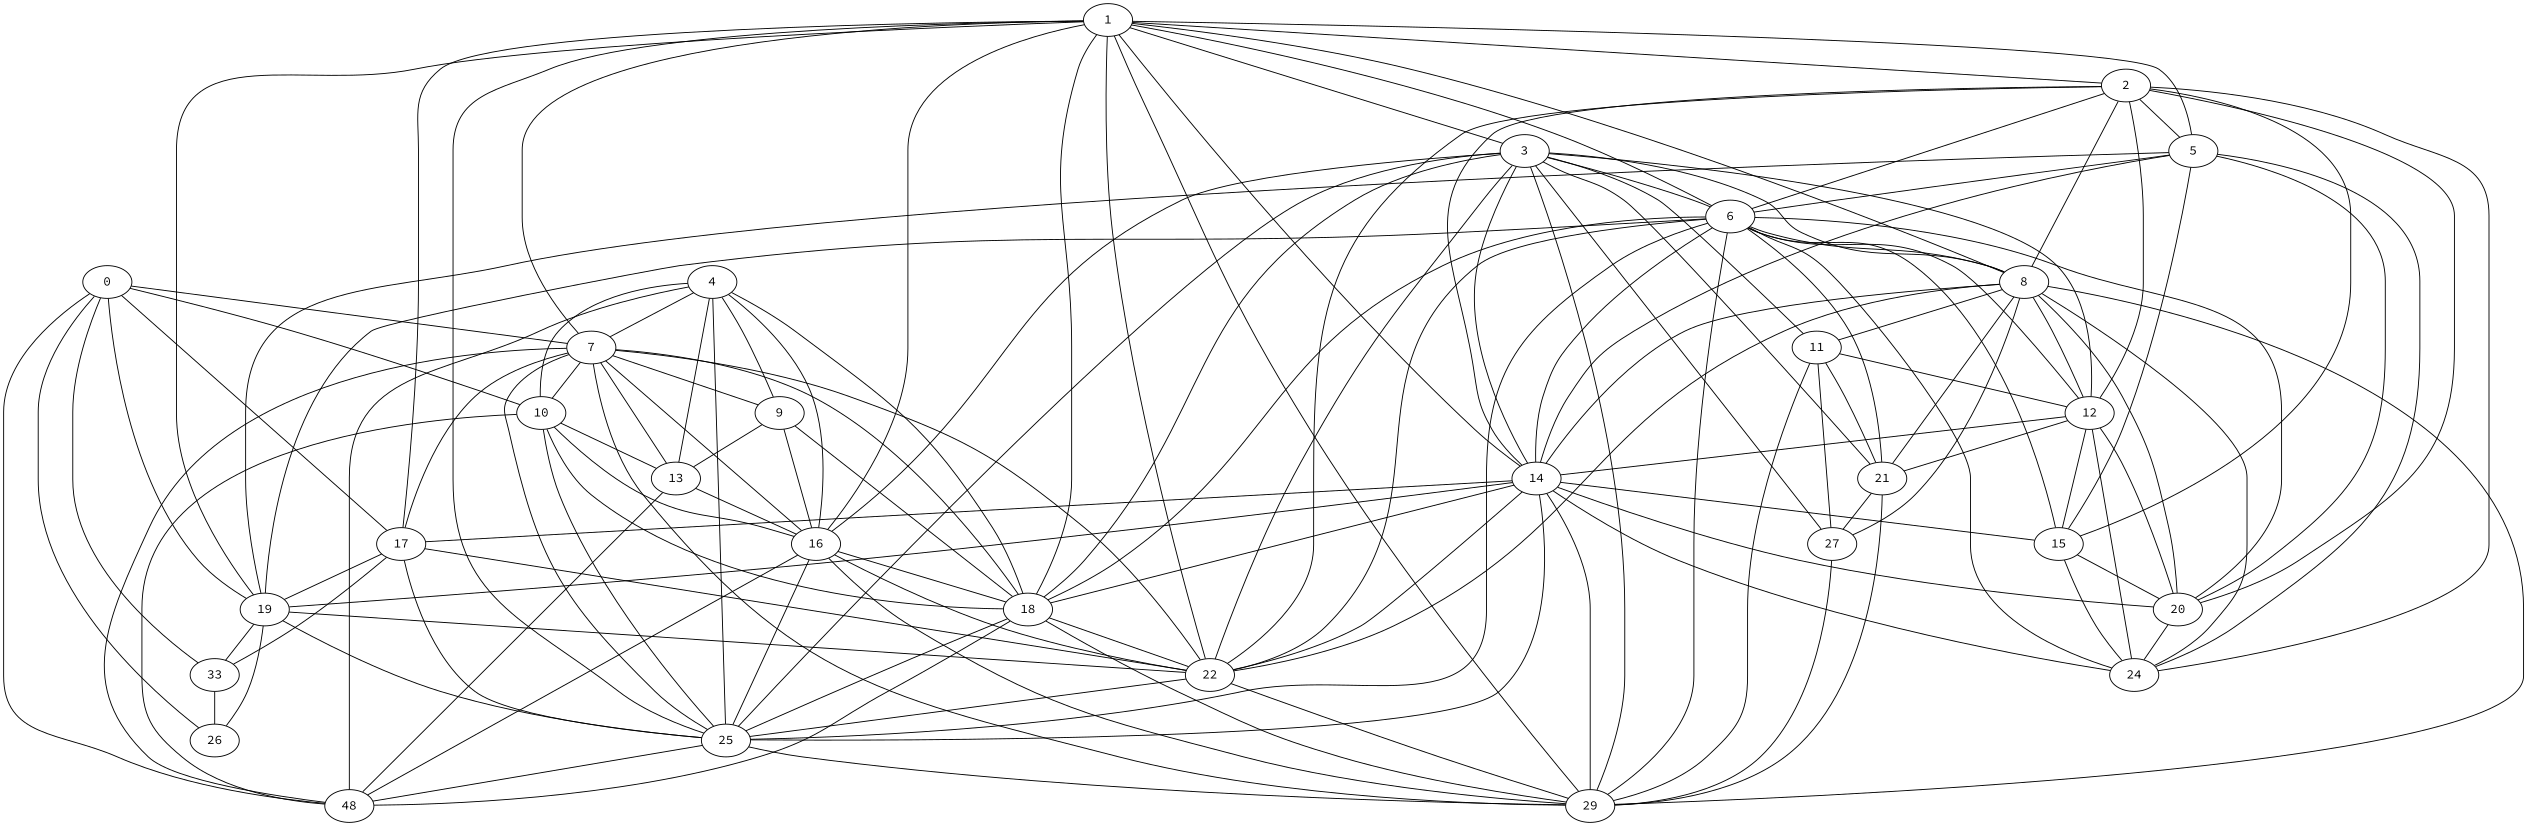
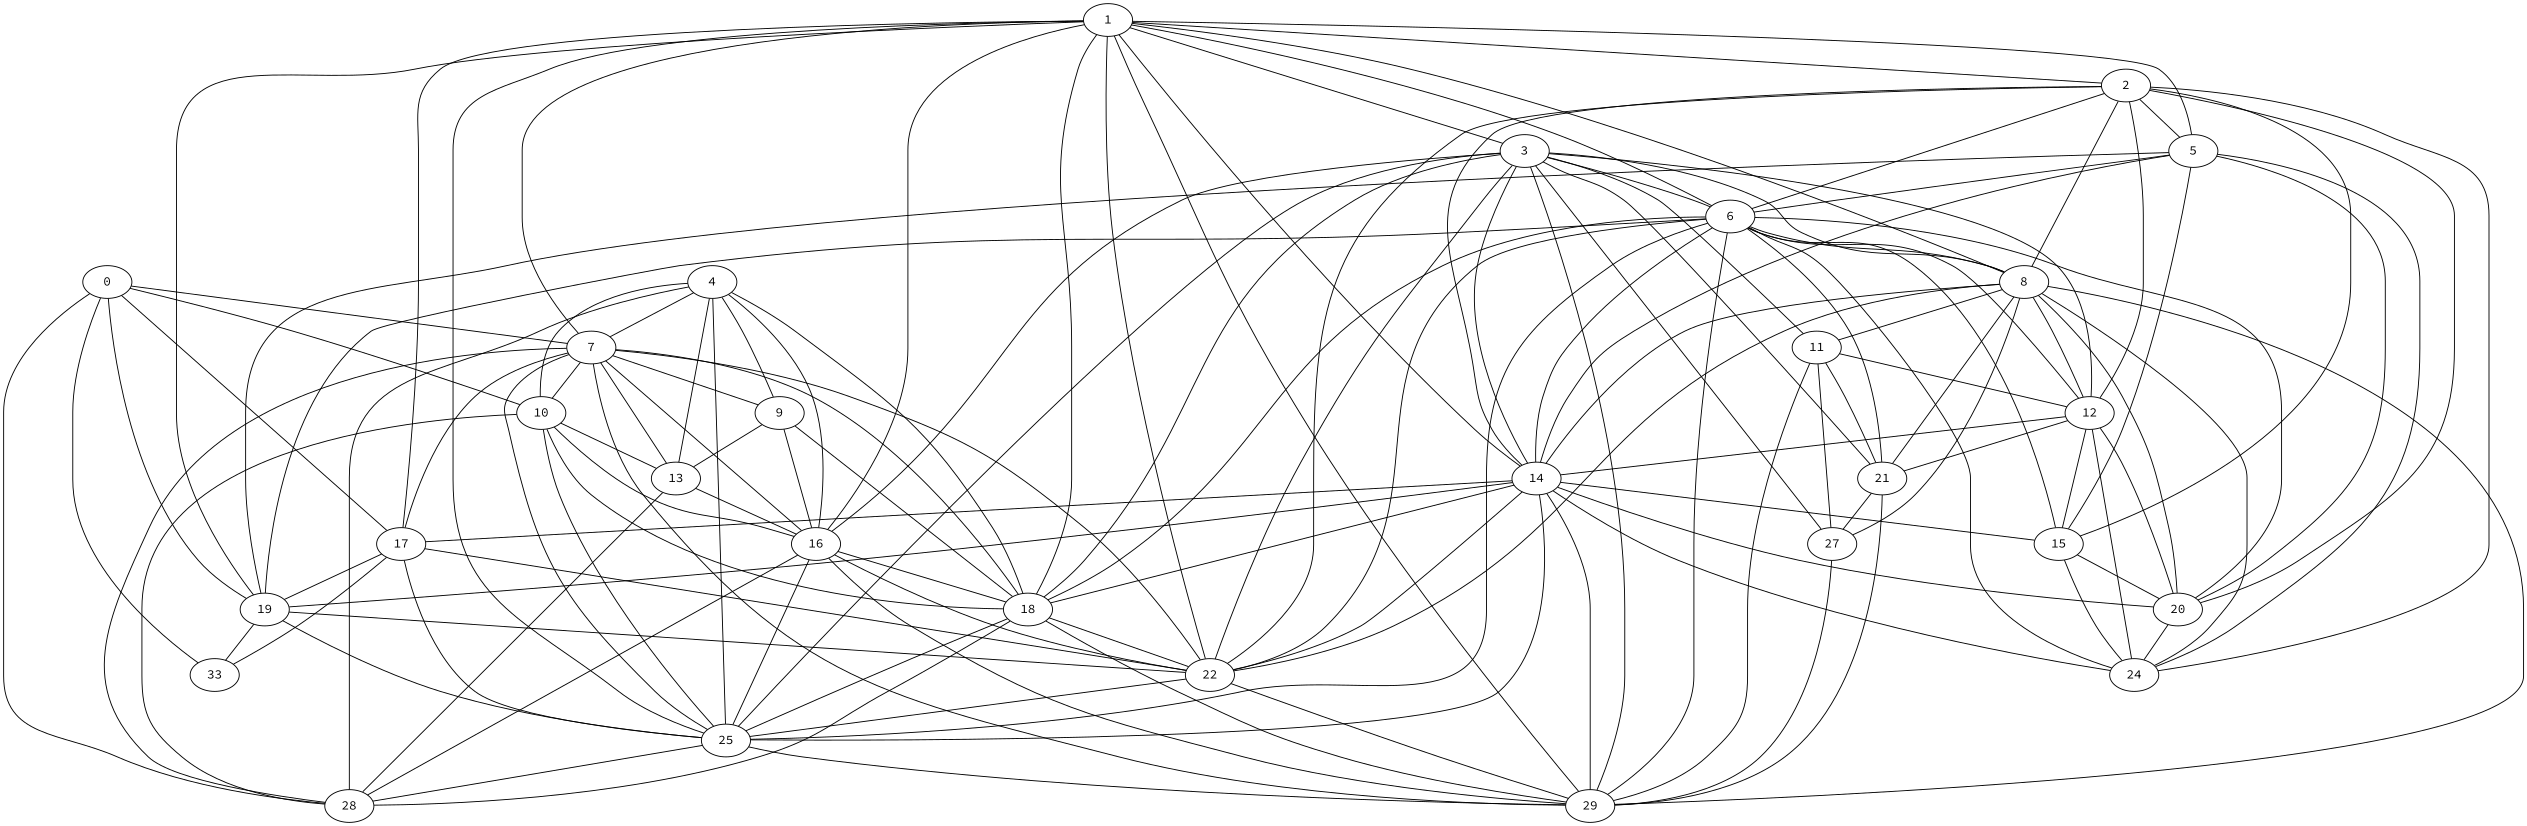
(215, 741) -> none
(349, 806) -> (349, 806)
